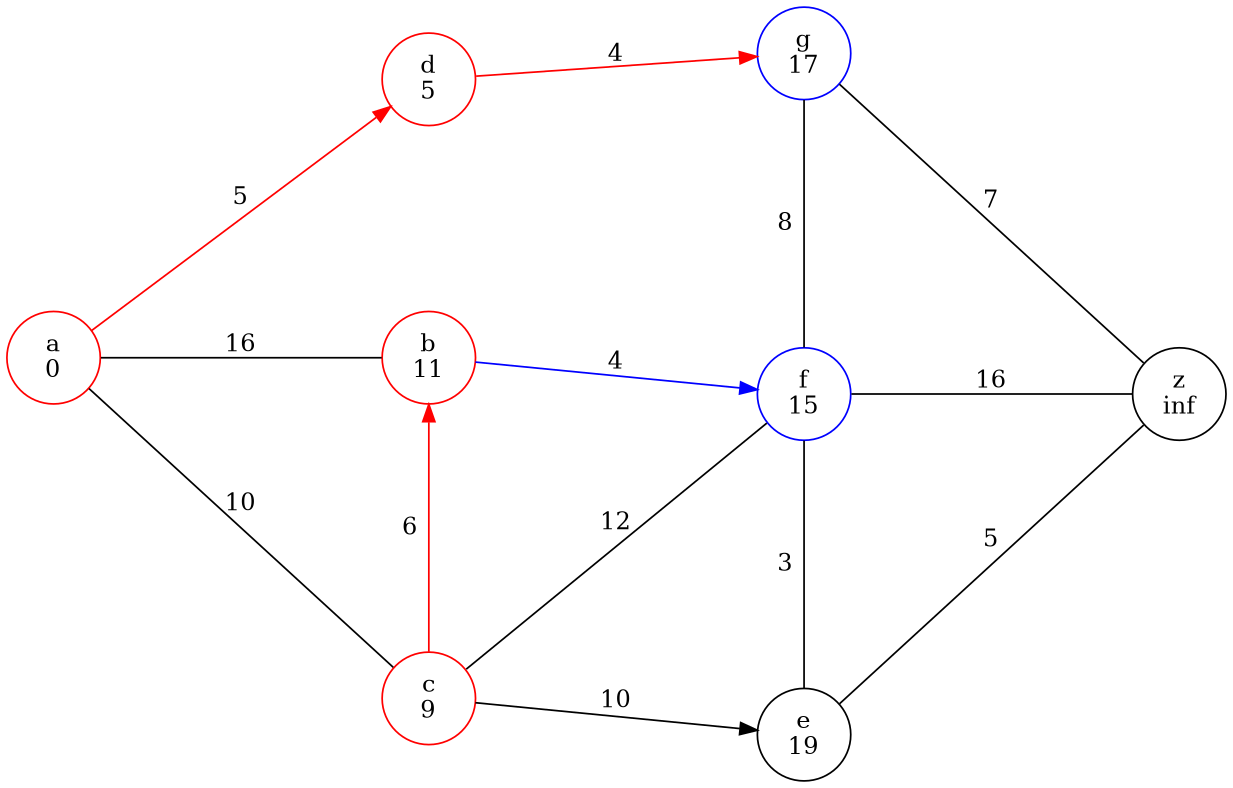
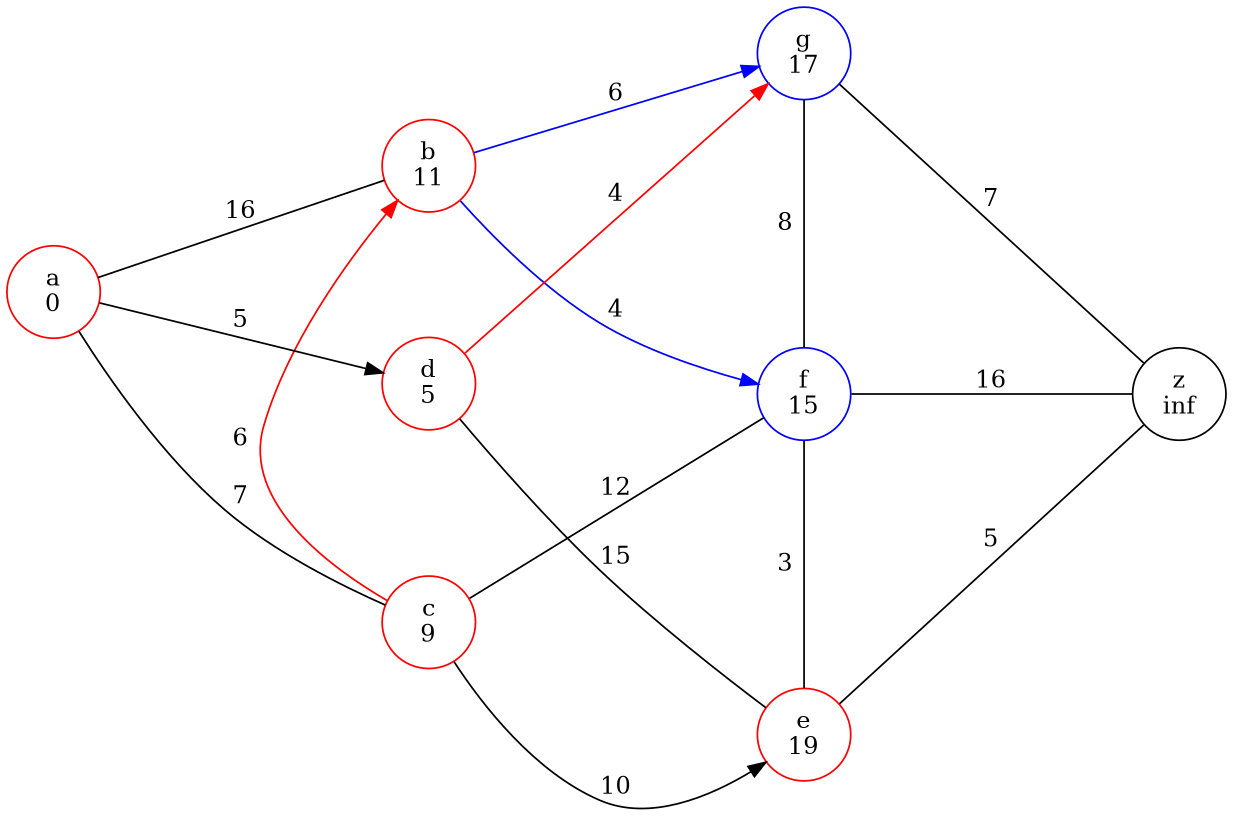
none -> (608, 112)
(234, 224) -> (233, 336)
(241, 504) -> (241, 497)
none -> (603, 573)
(804, 735) -> (804, 735)
